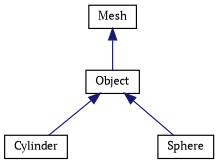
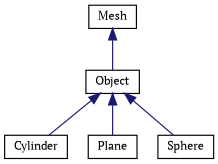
none -> (113, 147)
